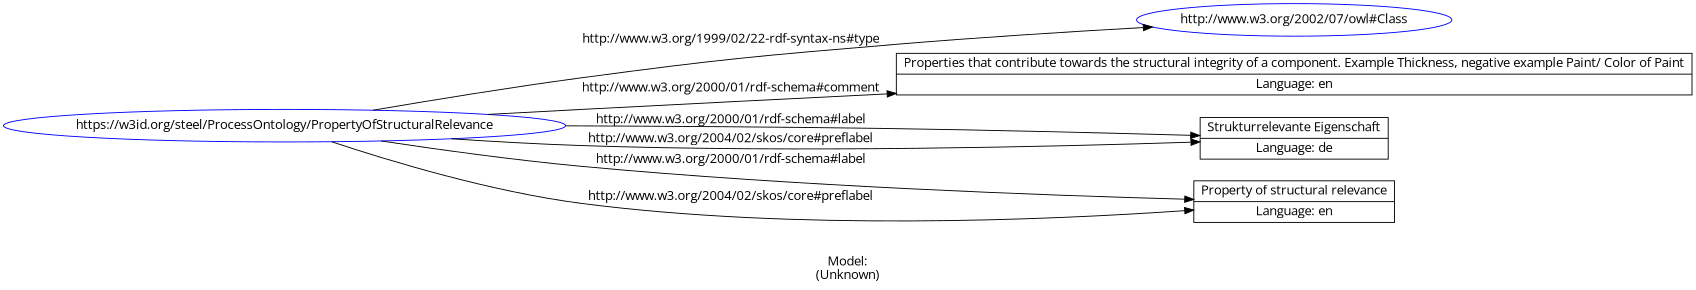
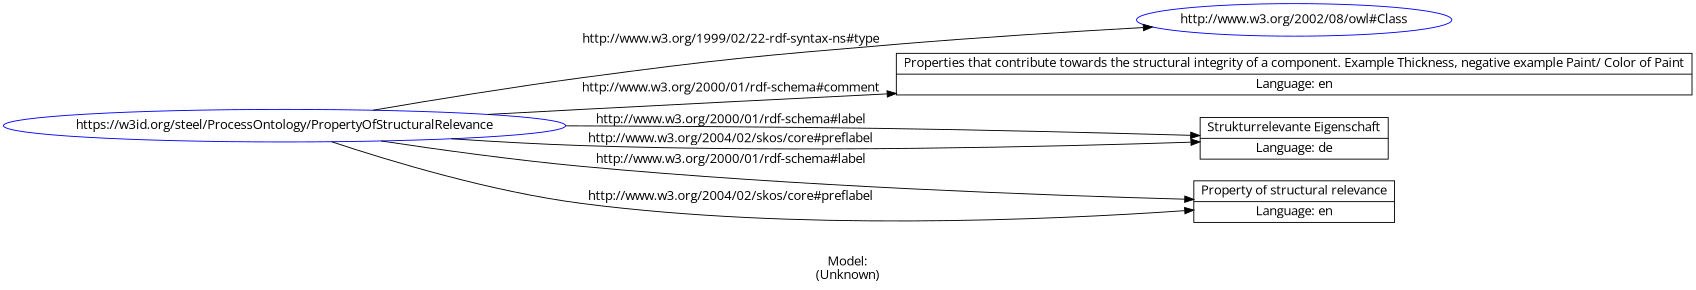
(1294, 20) -> (1294, 20)
